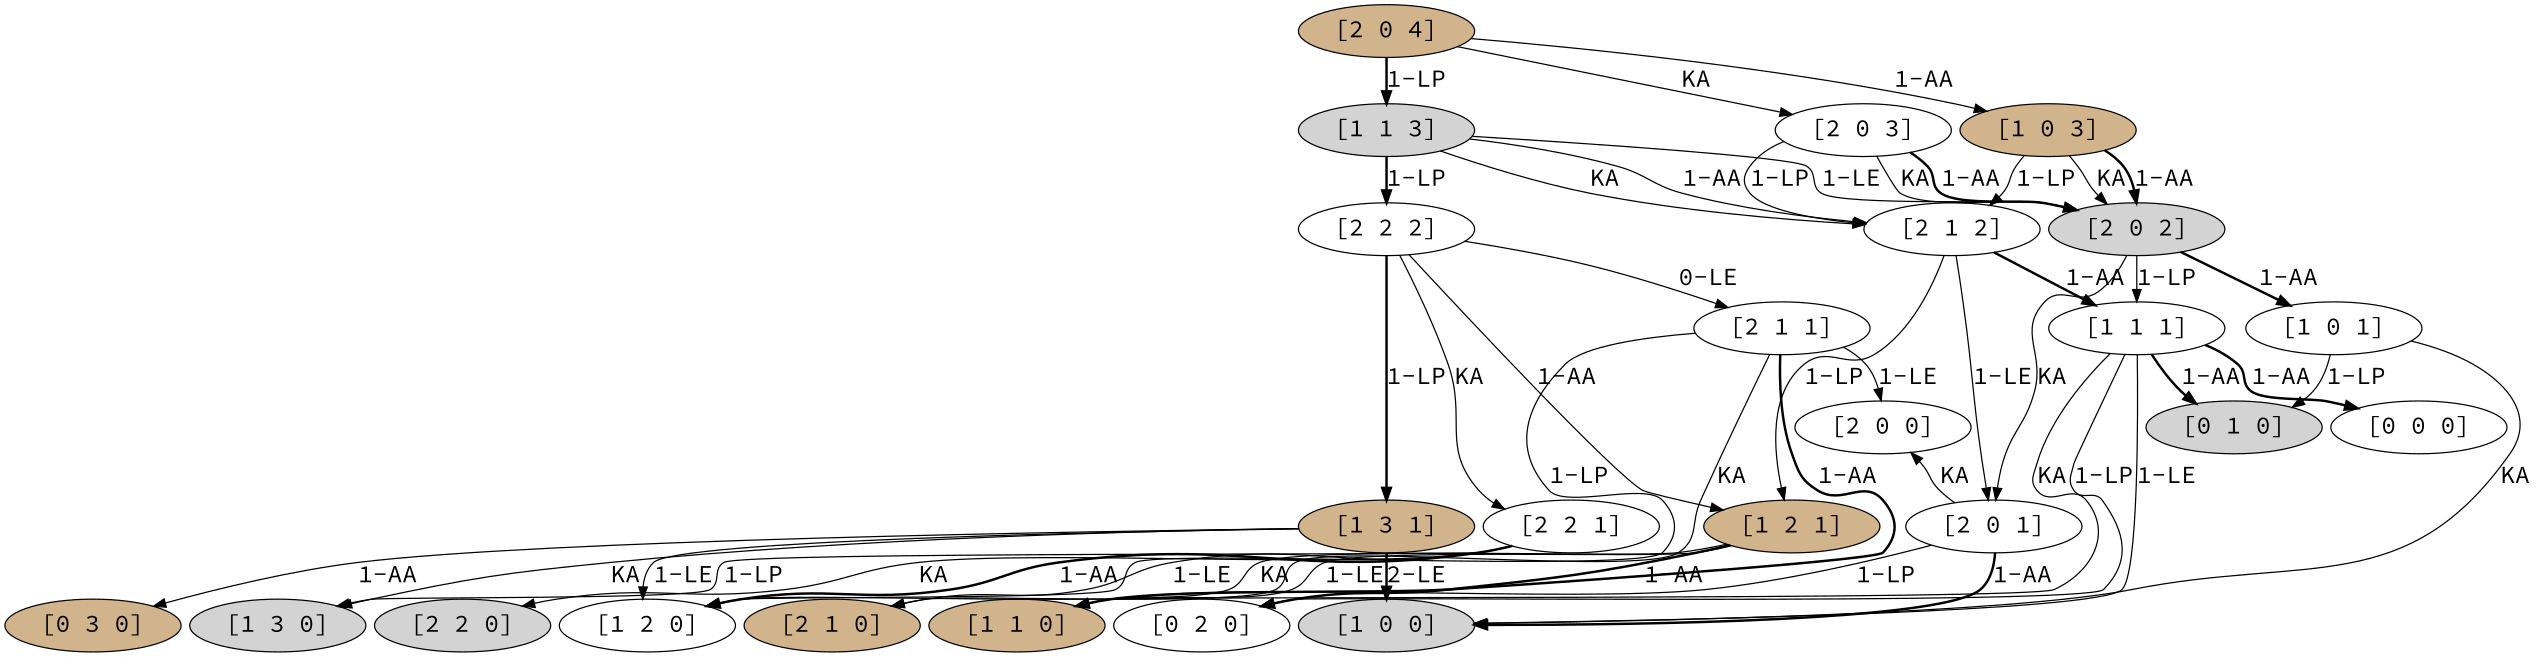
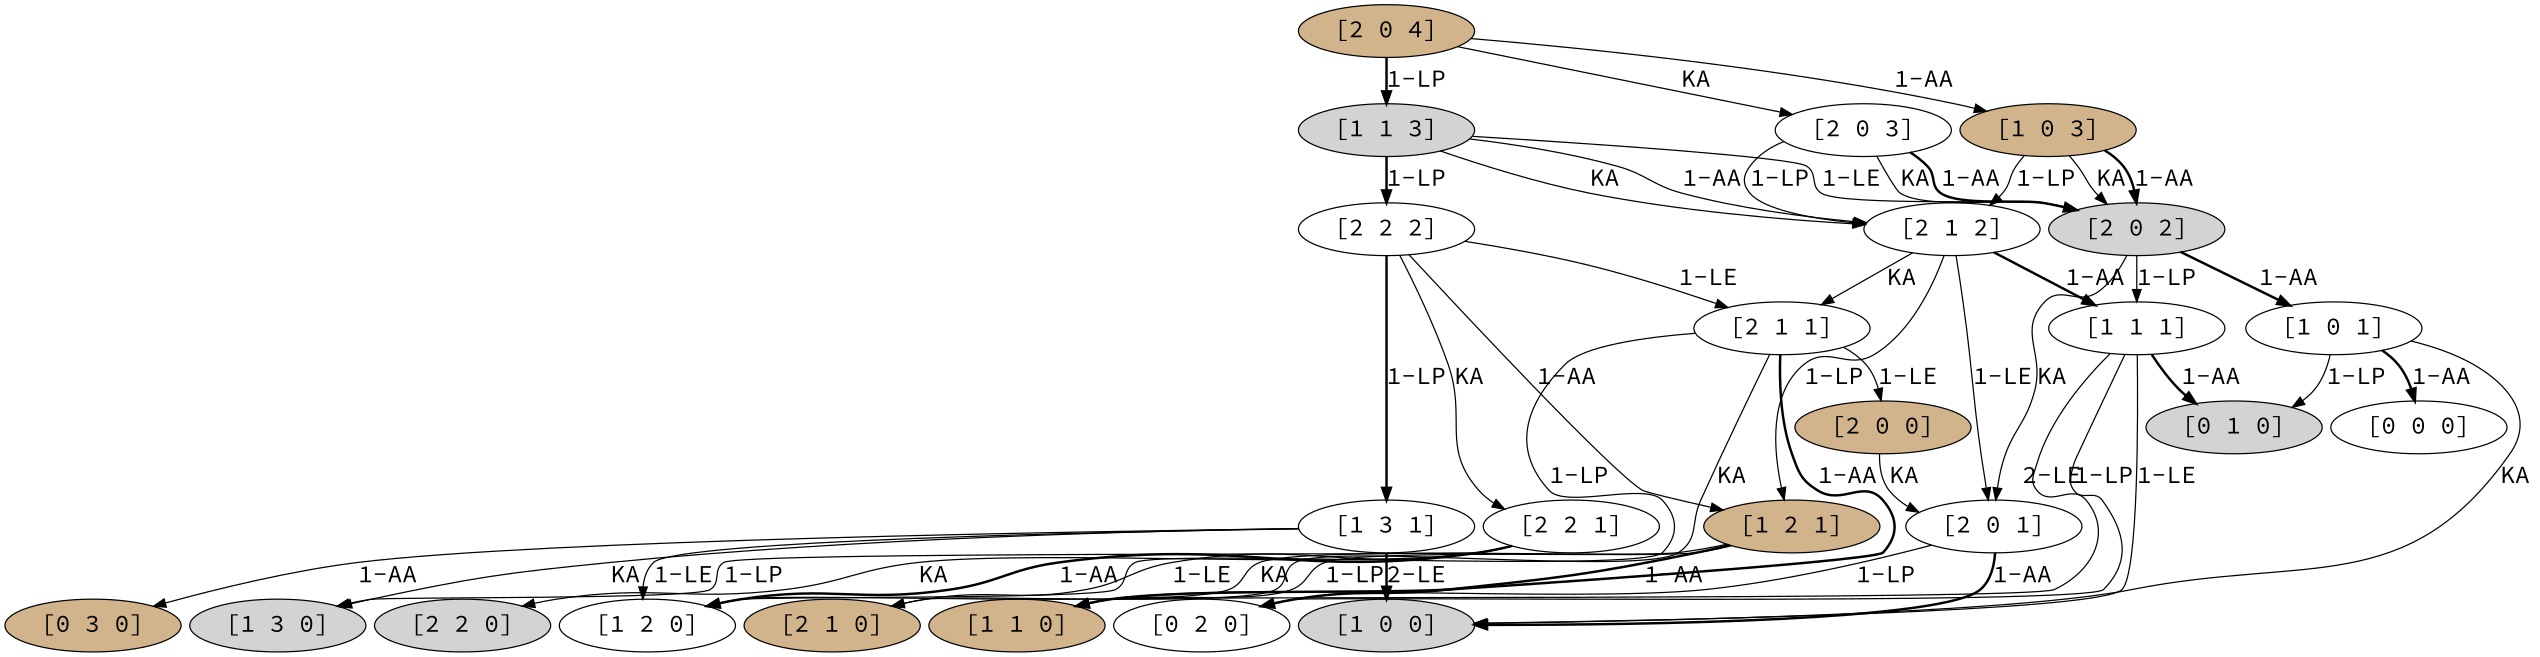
none -> (1872, 276)
(1709, 279) -> (1709, 279)
(2264, 396) -> (2400, 367)
(1883, 427) -> (1883, 427)
(2052, 477) -> (2052, 477)
(1934, 484) -> (1885, 484)
(1387, 526) -> (1387, 526)
(1355, 576) -> (1355, 576)
